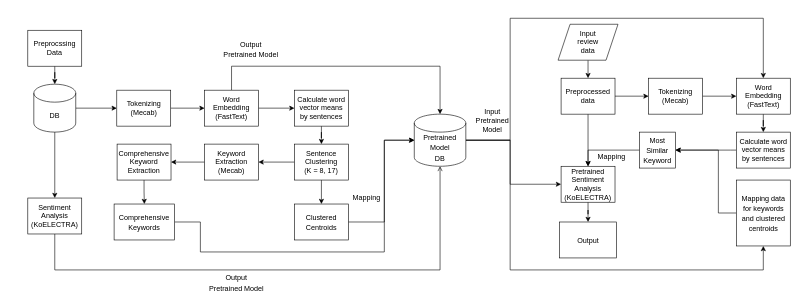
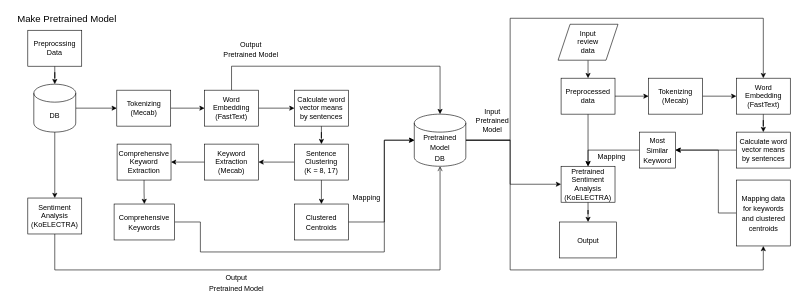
none -> (66, 18)
